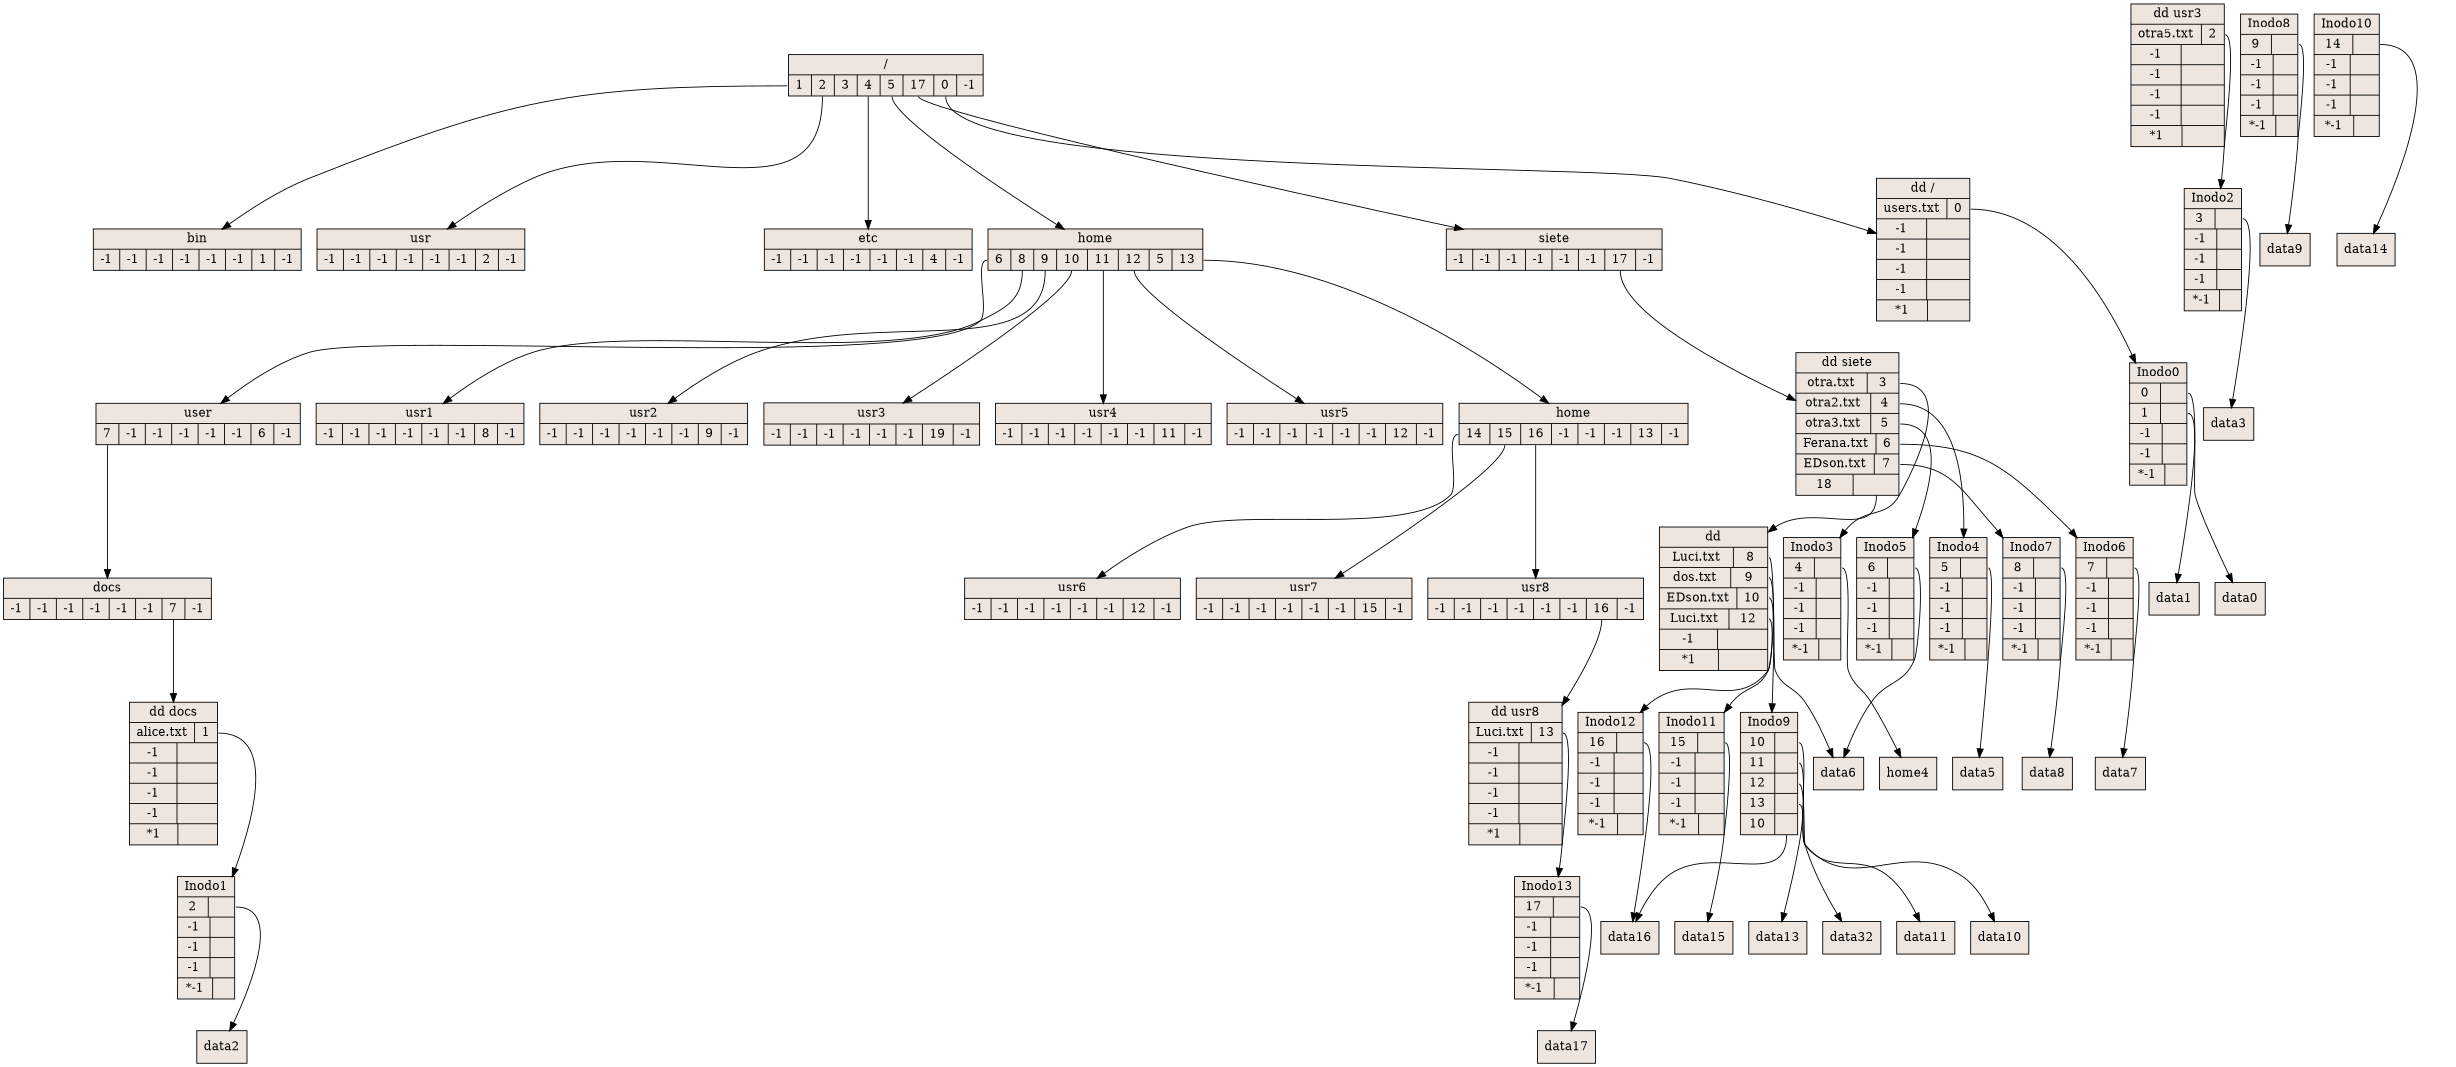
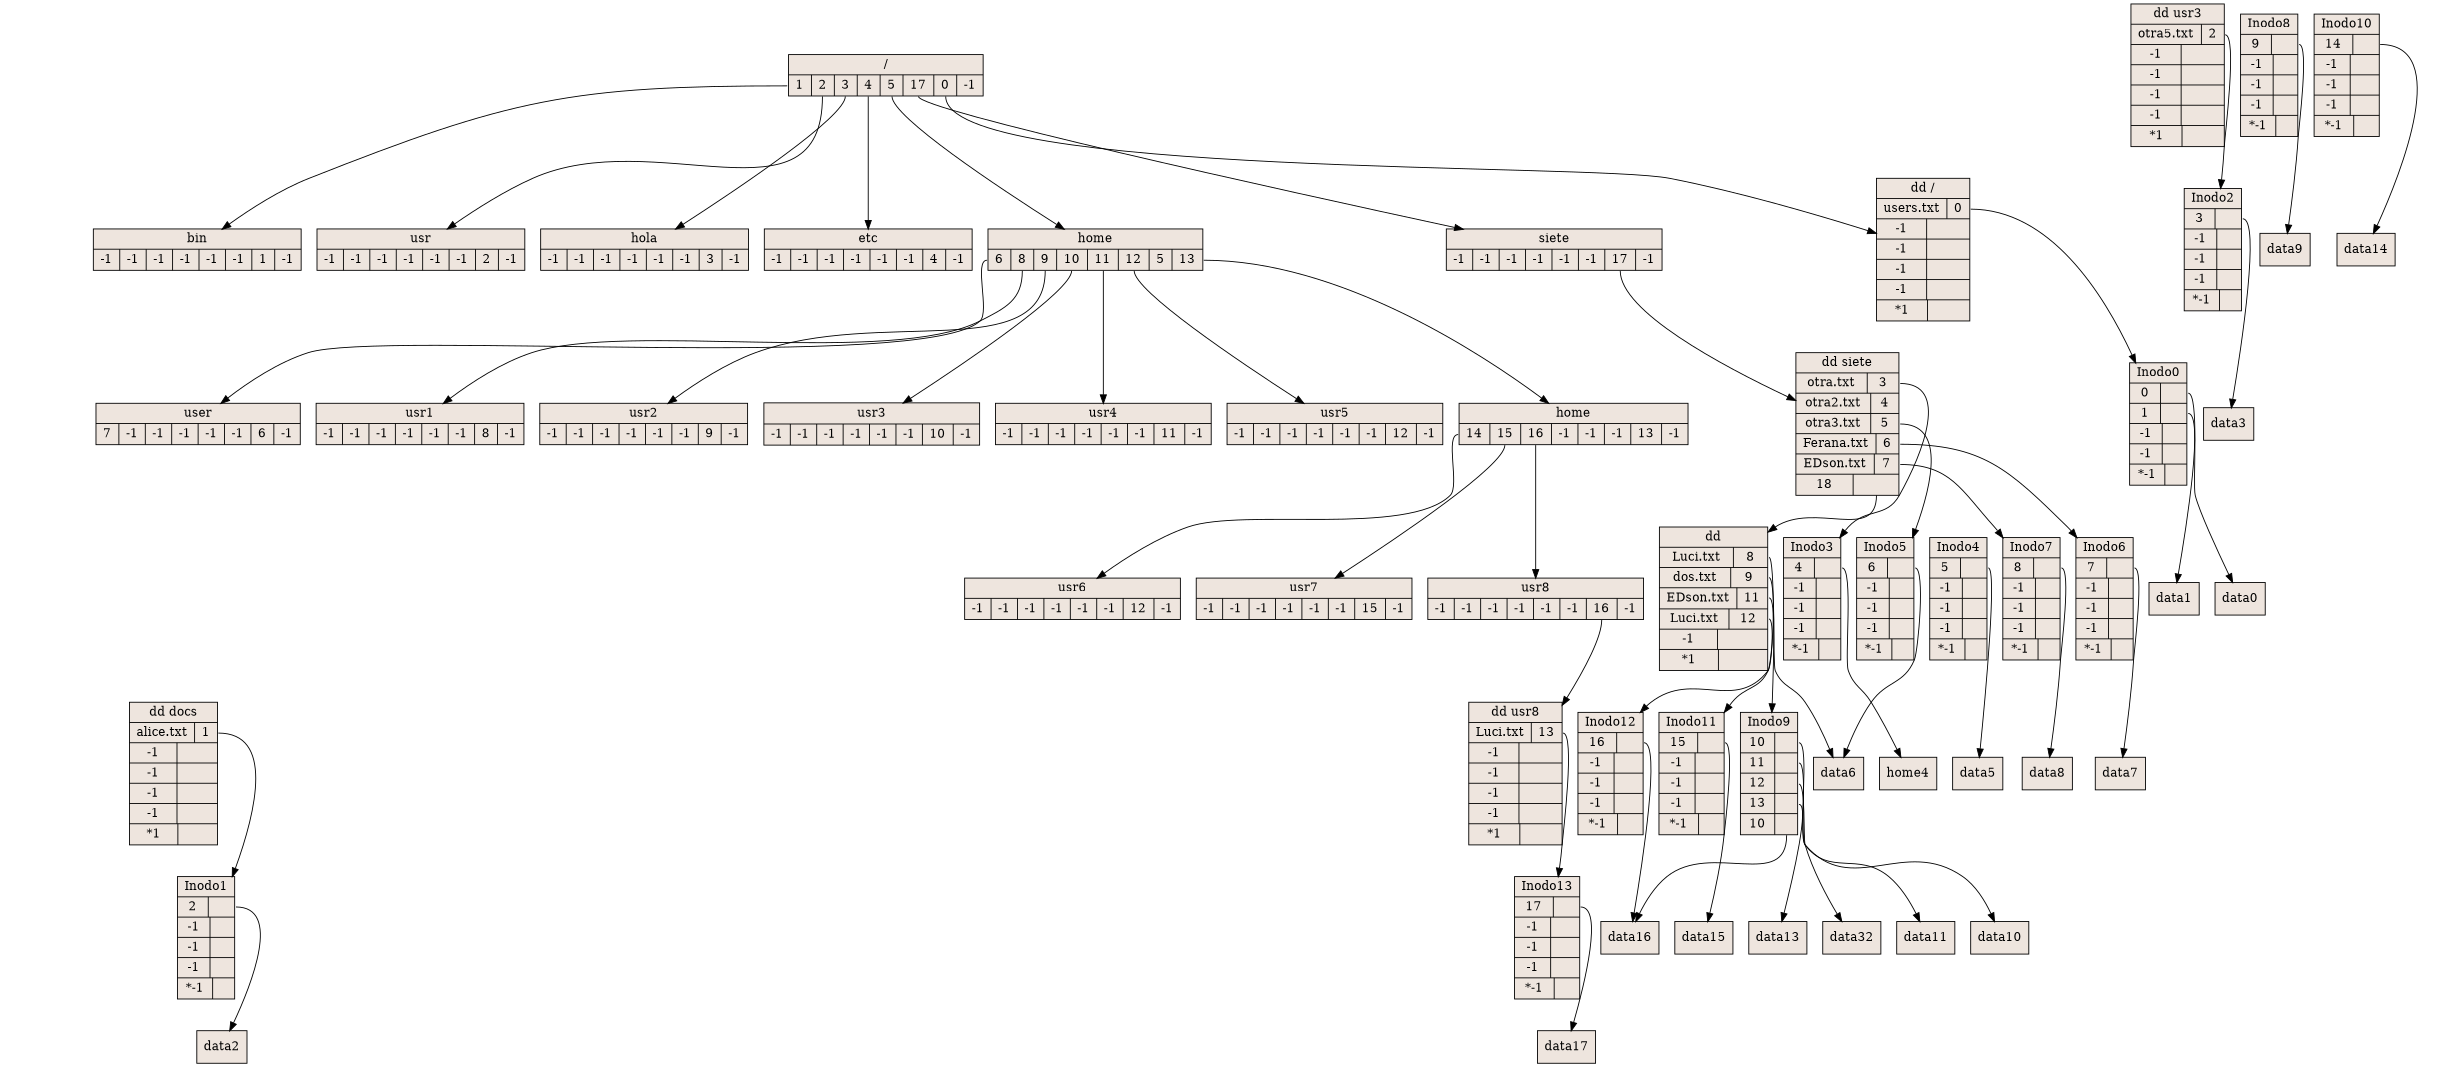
none -> (645, 250)
(938, 434) -> (938, 434)
(1955, 456) -> none
(1752, 598) -> (1752, 598)
(107, 599) -> none
